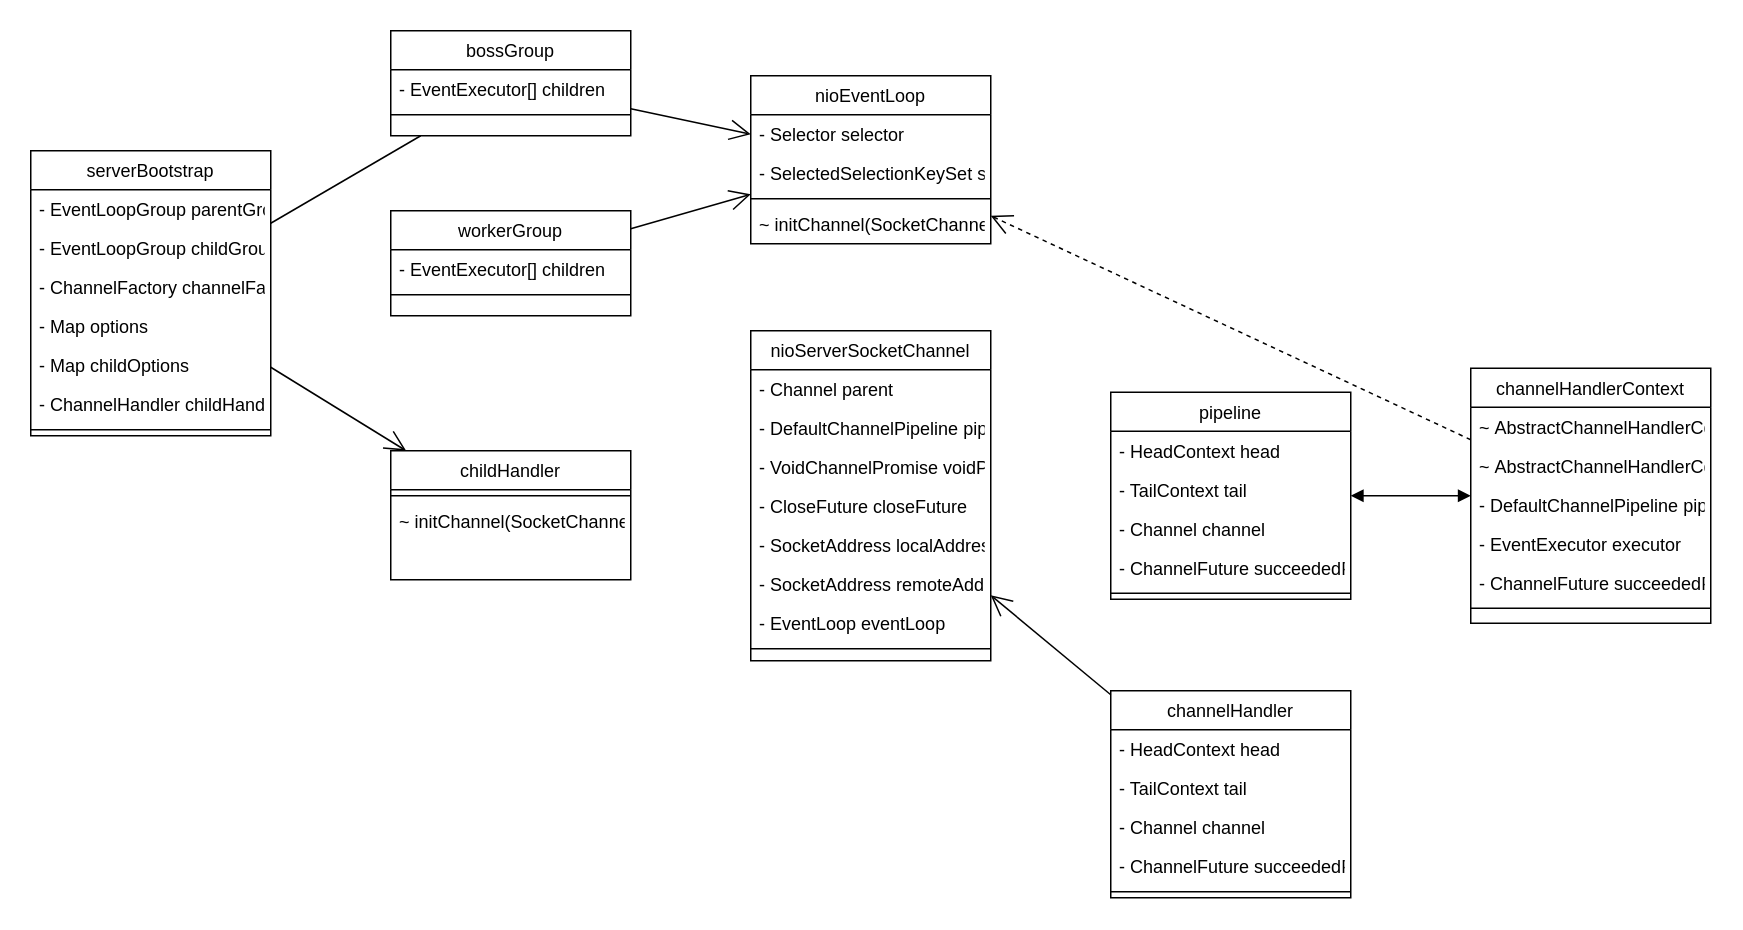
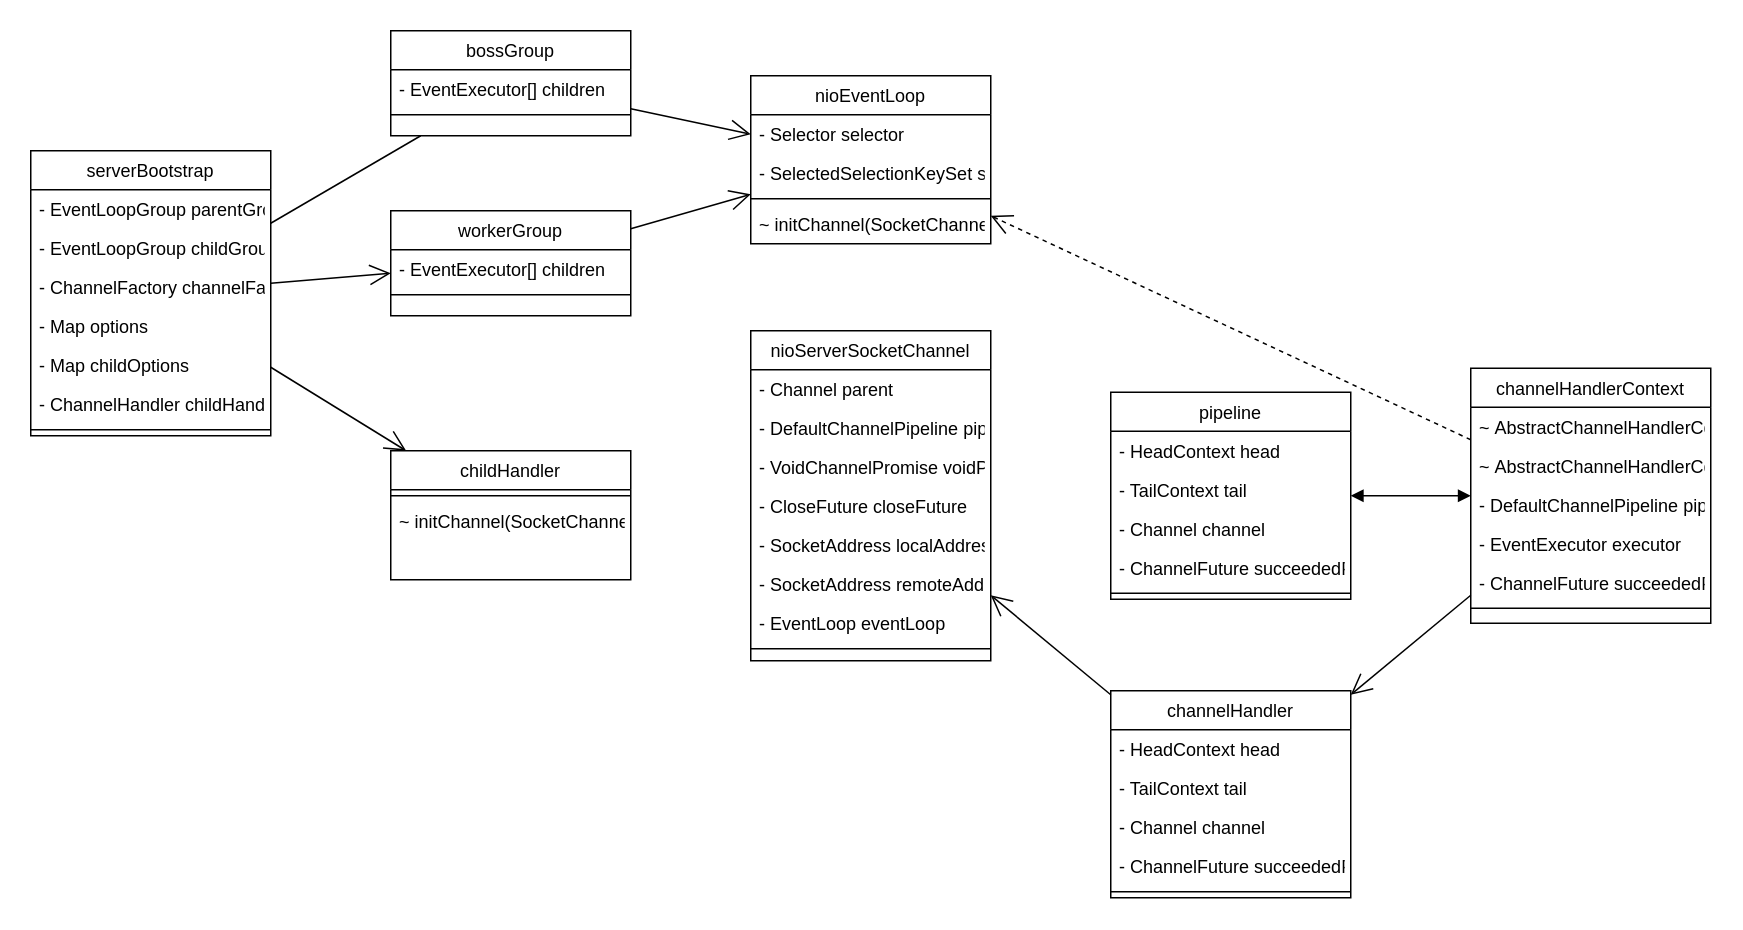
none -> (330, 278)
none -> (1411, 645)
